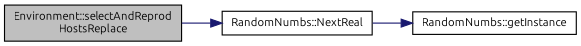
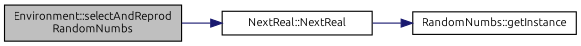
(93, 23) -> (93, 23)
(297, 23) -> (297, 23)
